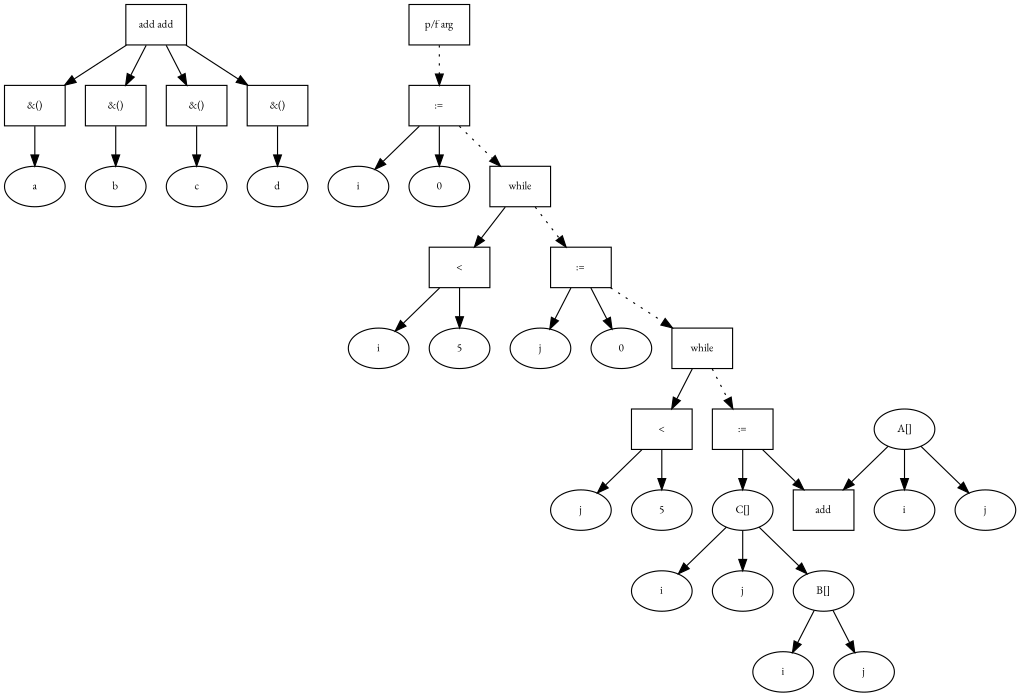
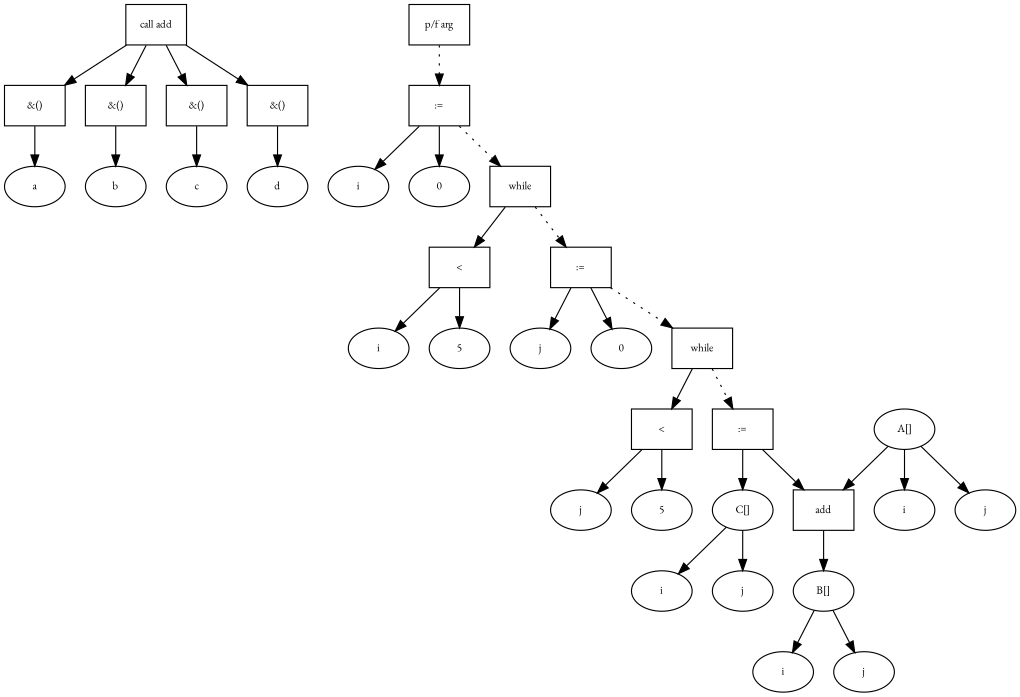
(156, 25) -> (156, 25)
(779, 547) -> (824, 545)
